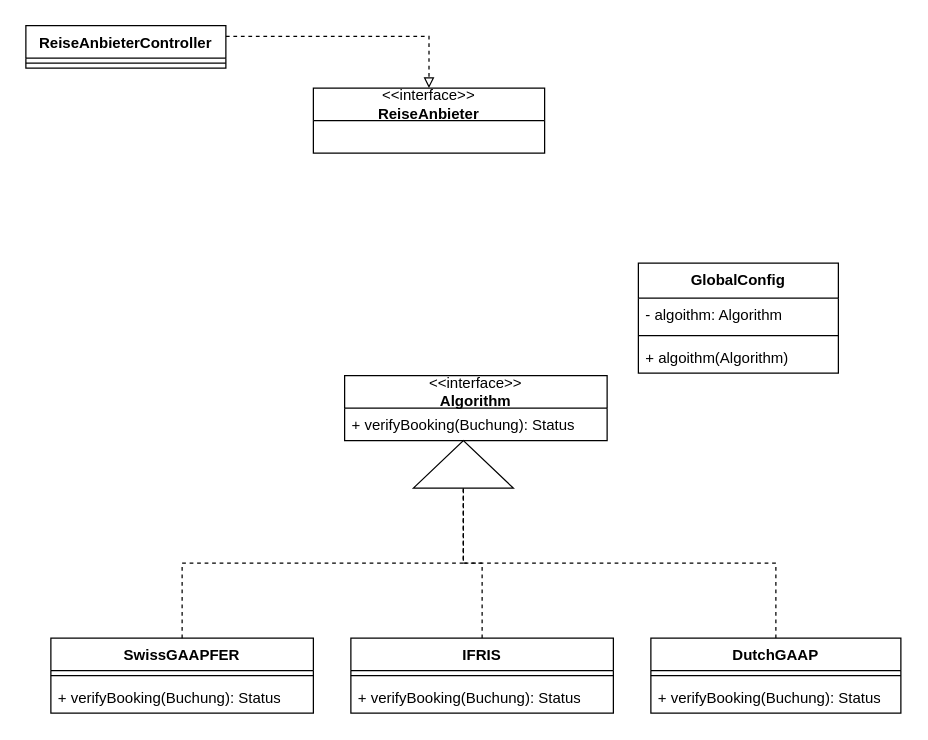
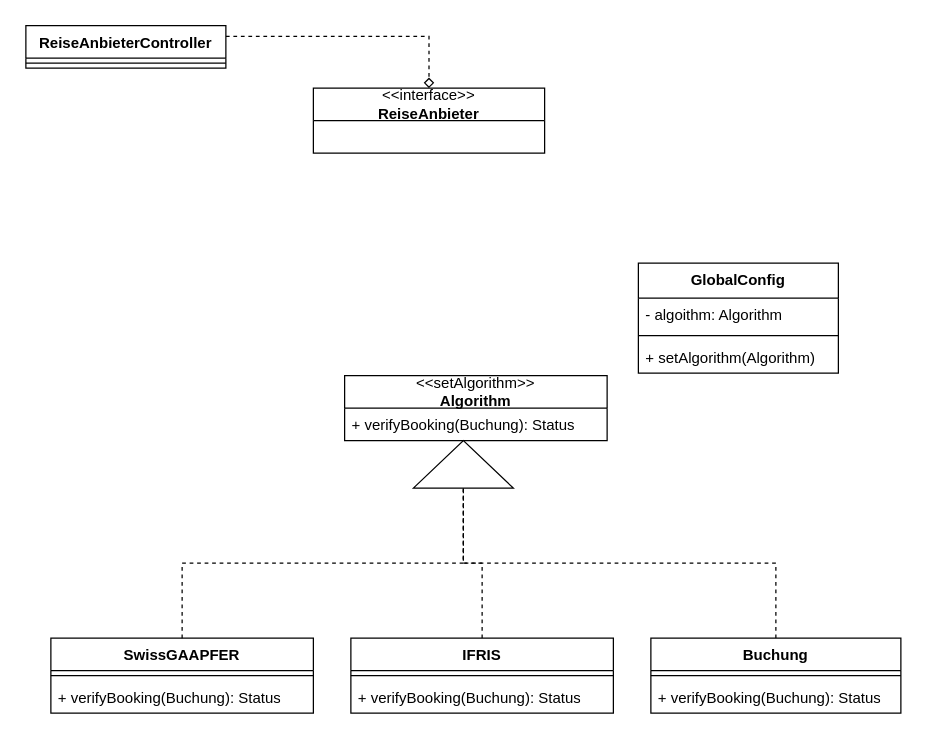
(429, 76) -> (429, 76)
(724, 358) -> (739, 367)
(476, 392) -> (476, 392)
(776, 656) -> (776, 656)
